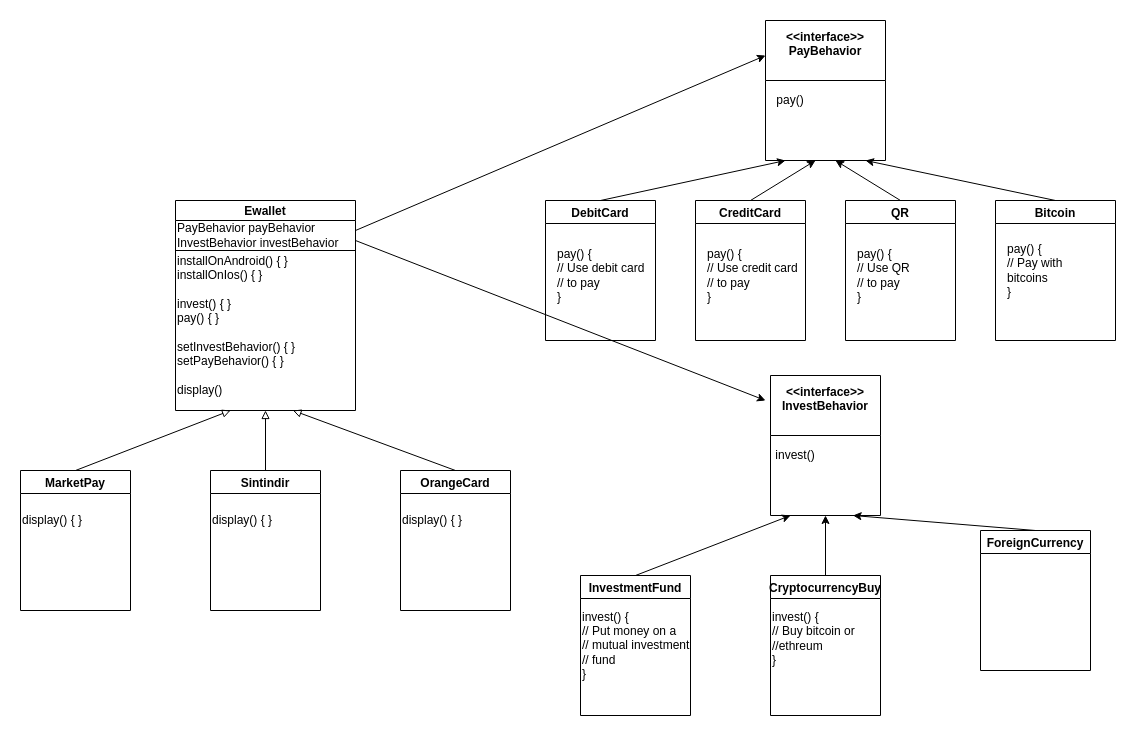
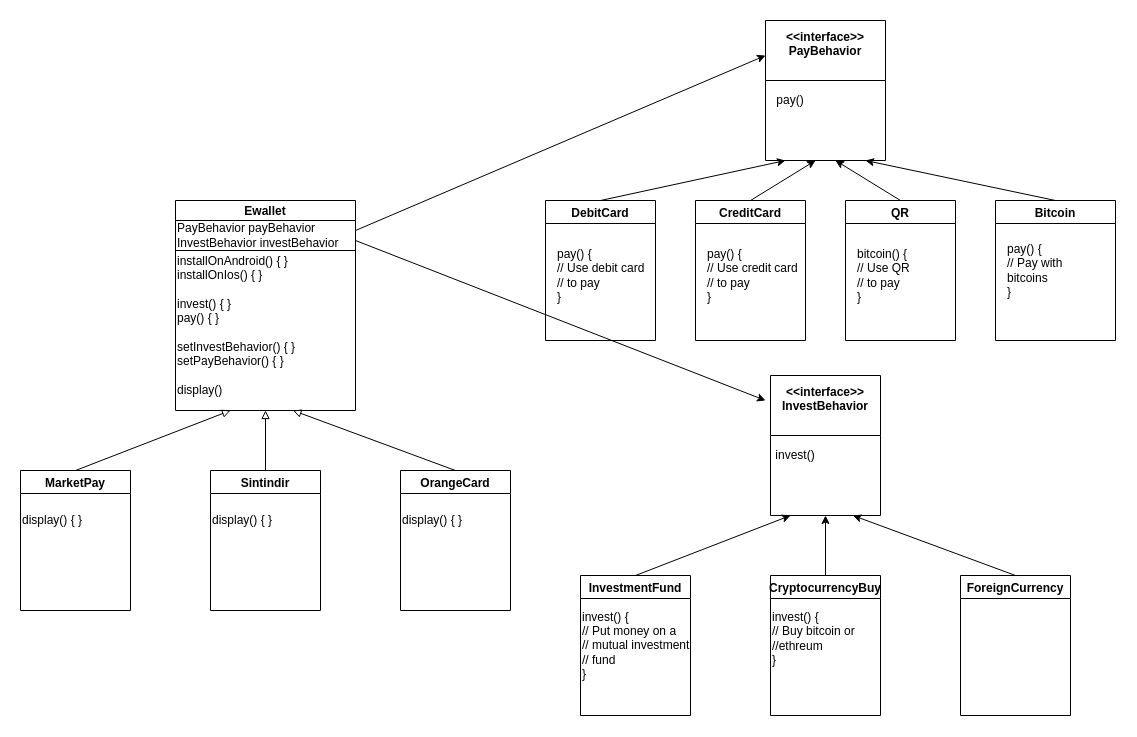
(885, 276) -> (890, 276)
(1036, 601) -> (1016, 646)
